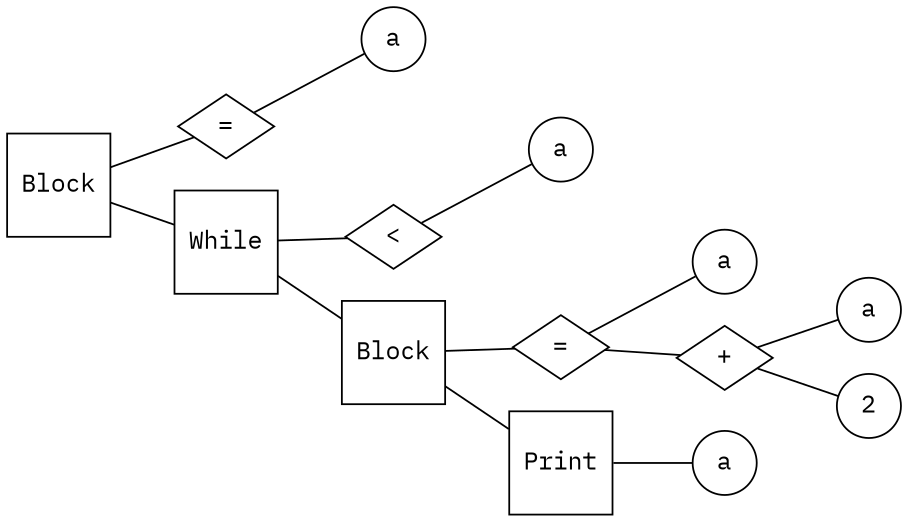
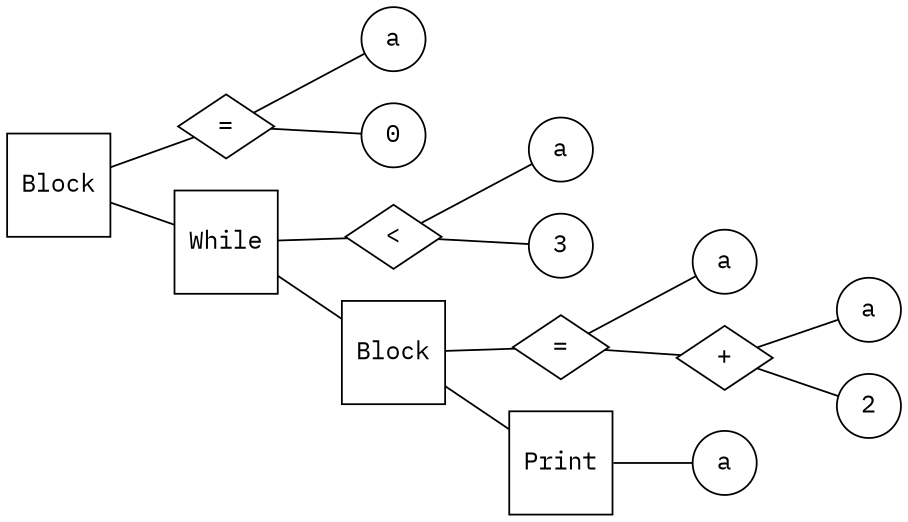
none -> (394, 135)
none -> (561, 246)
